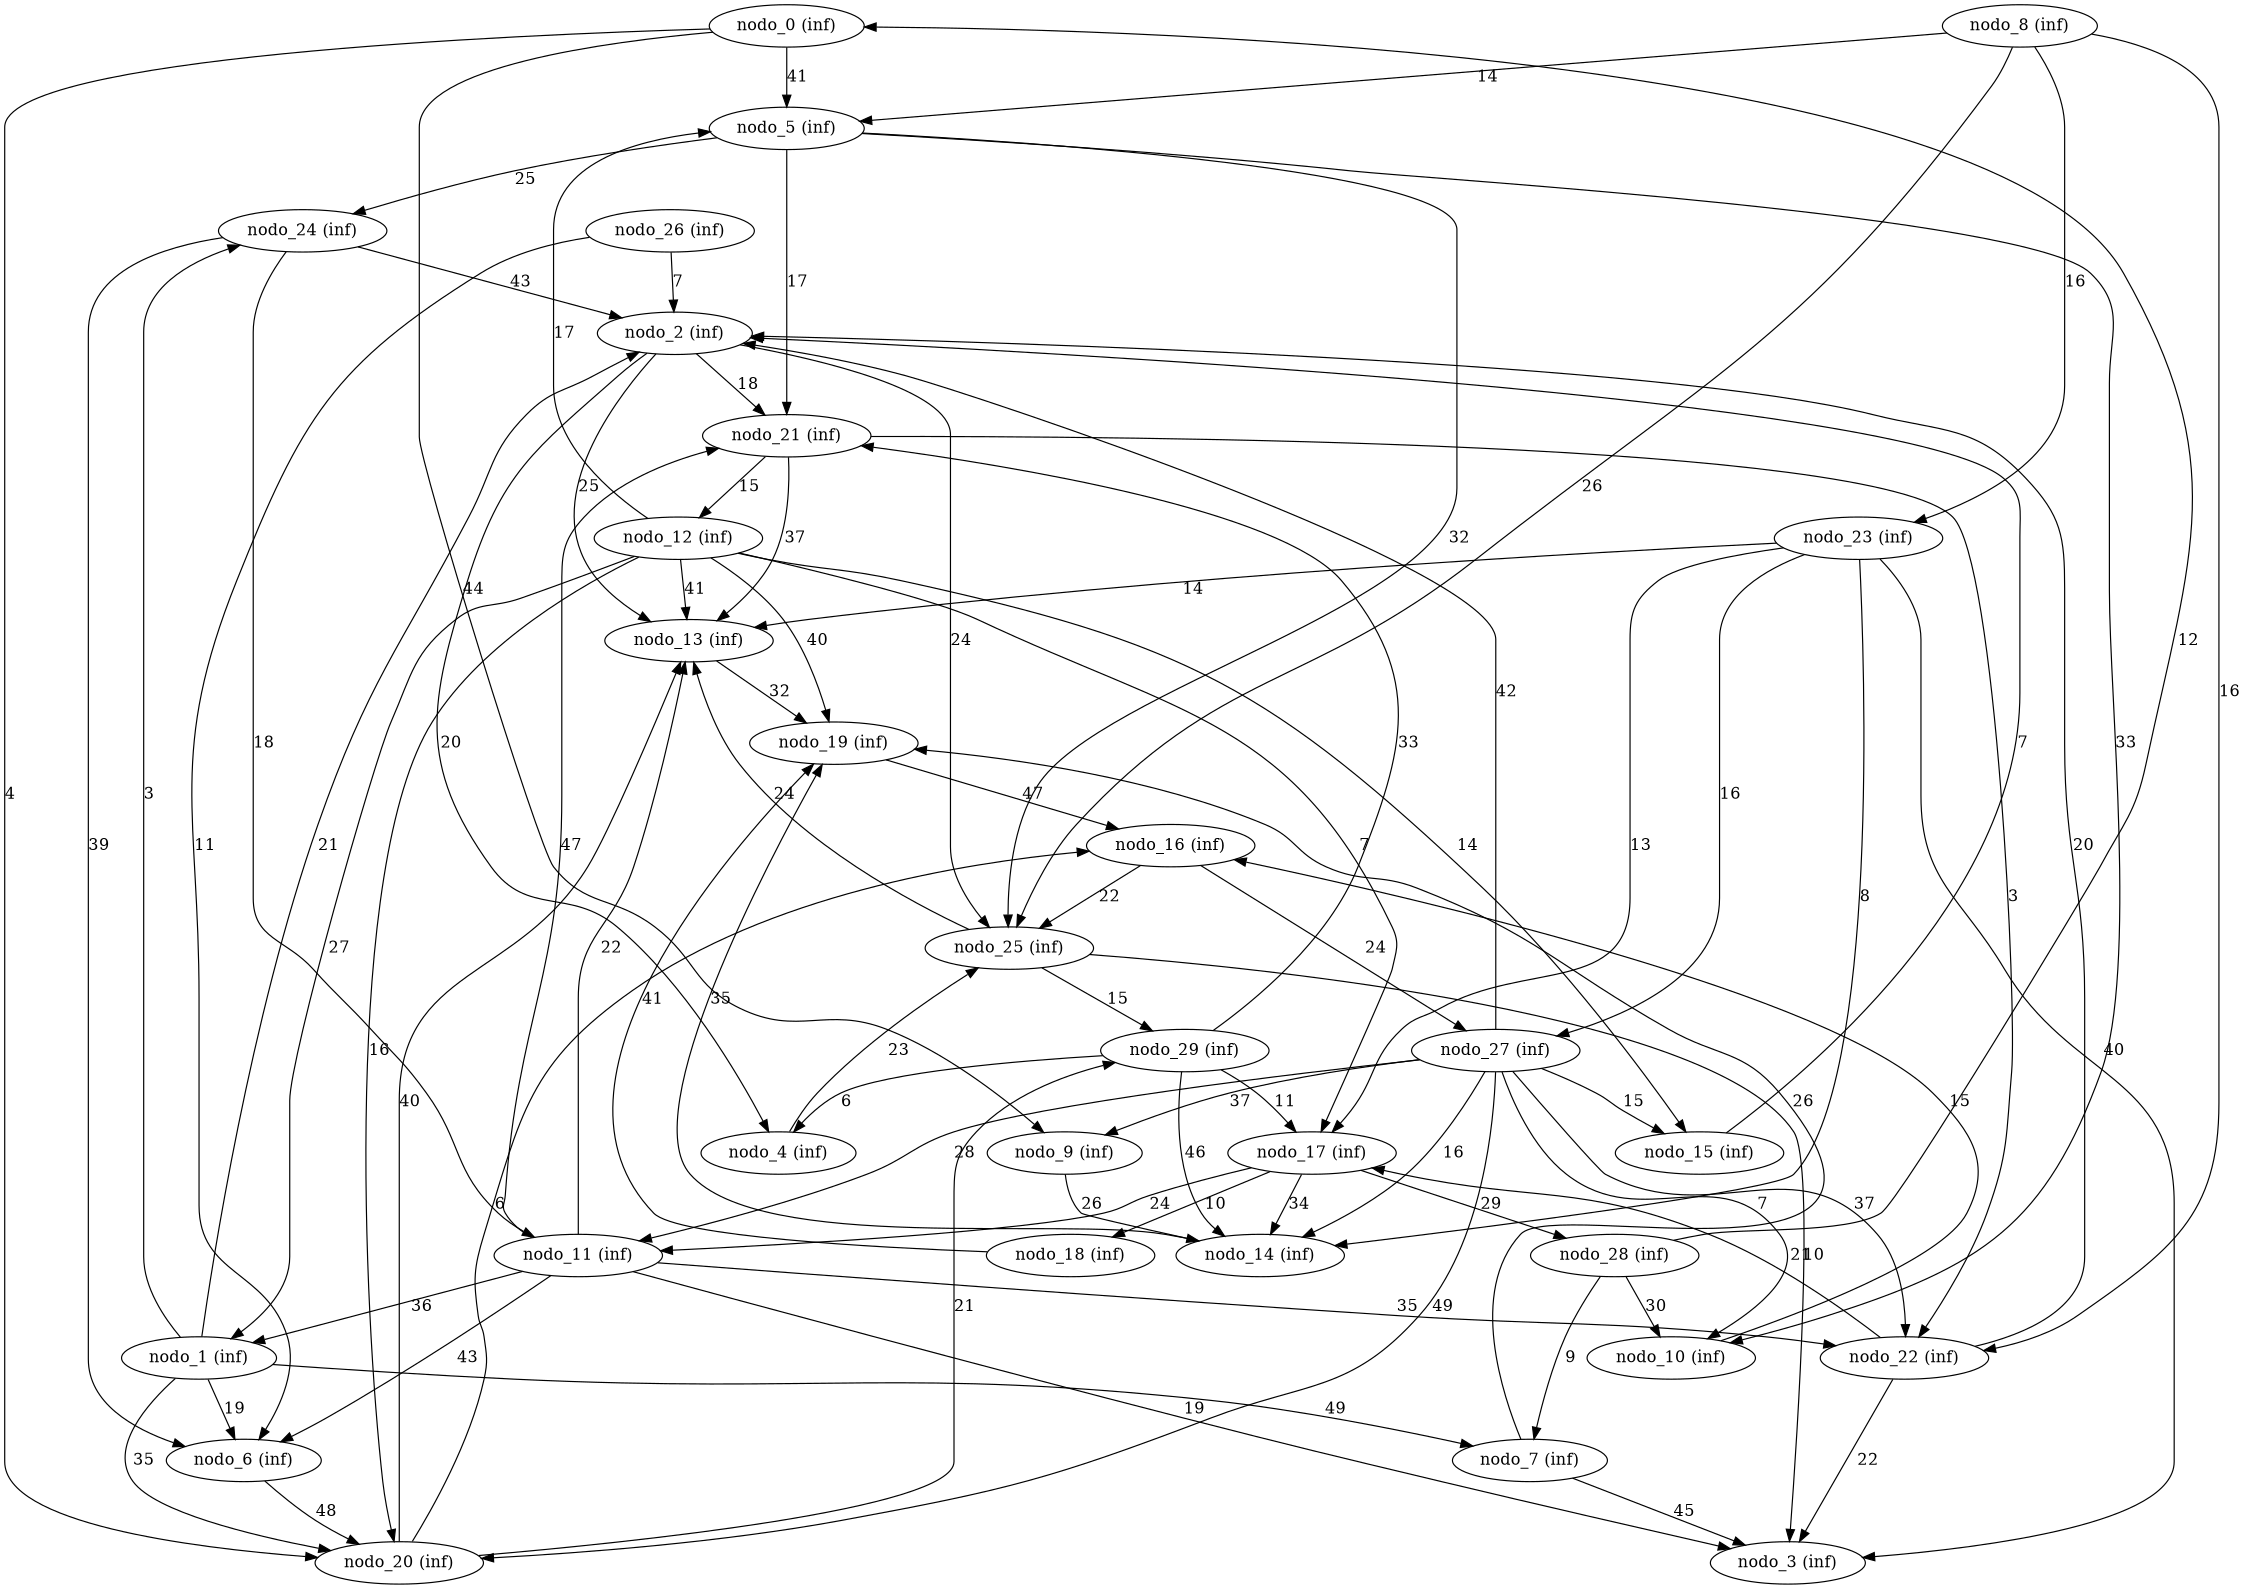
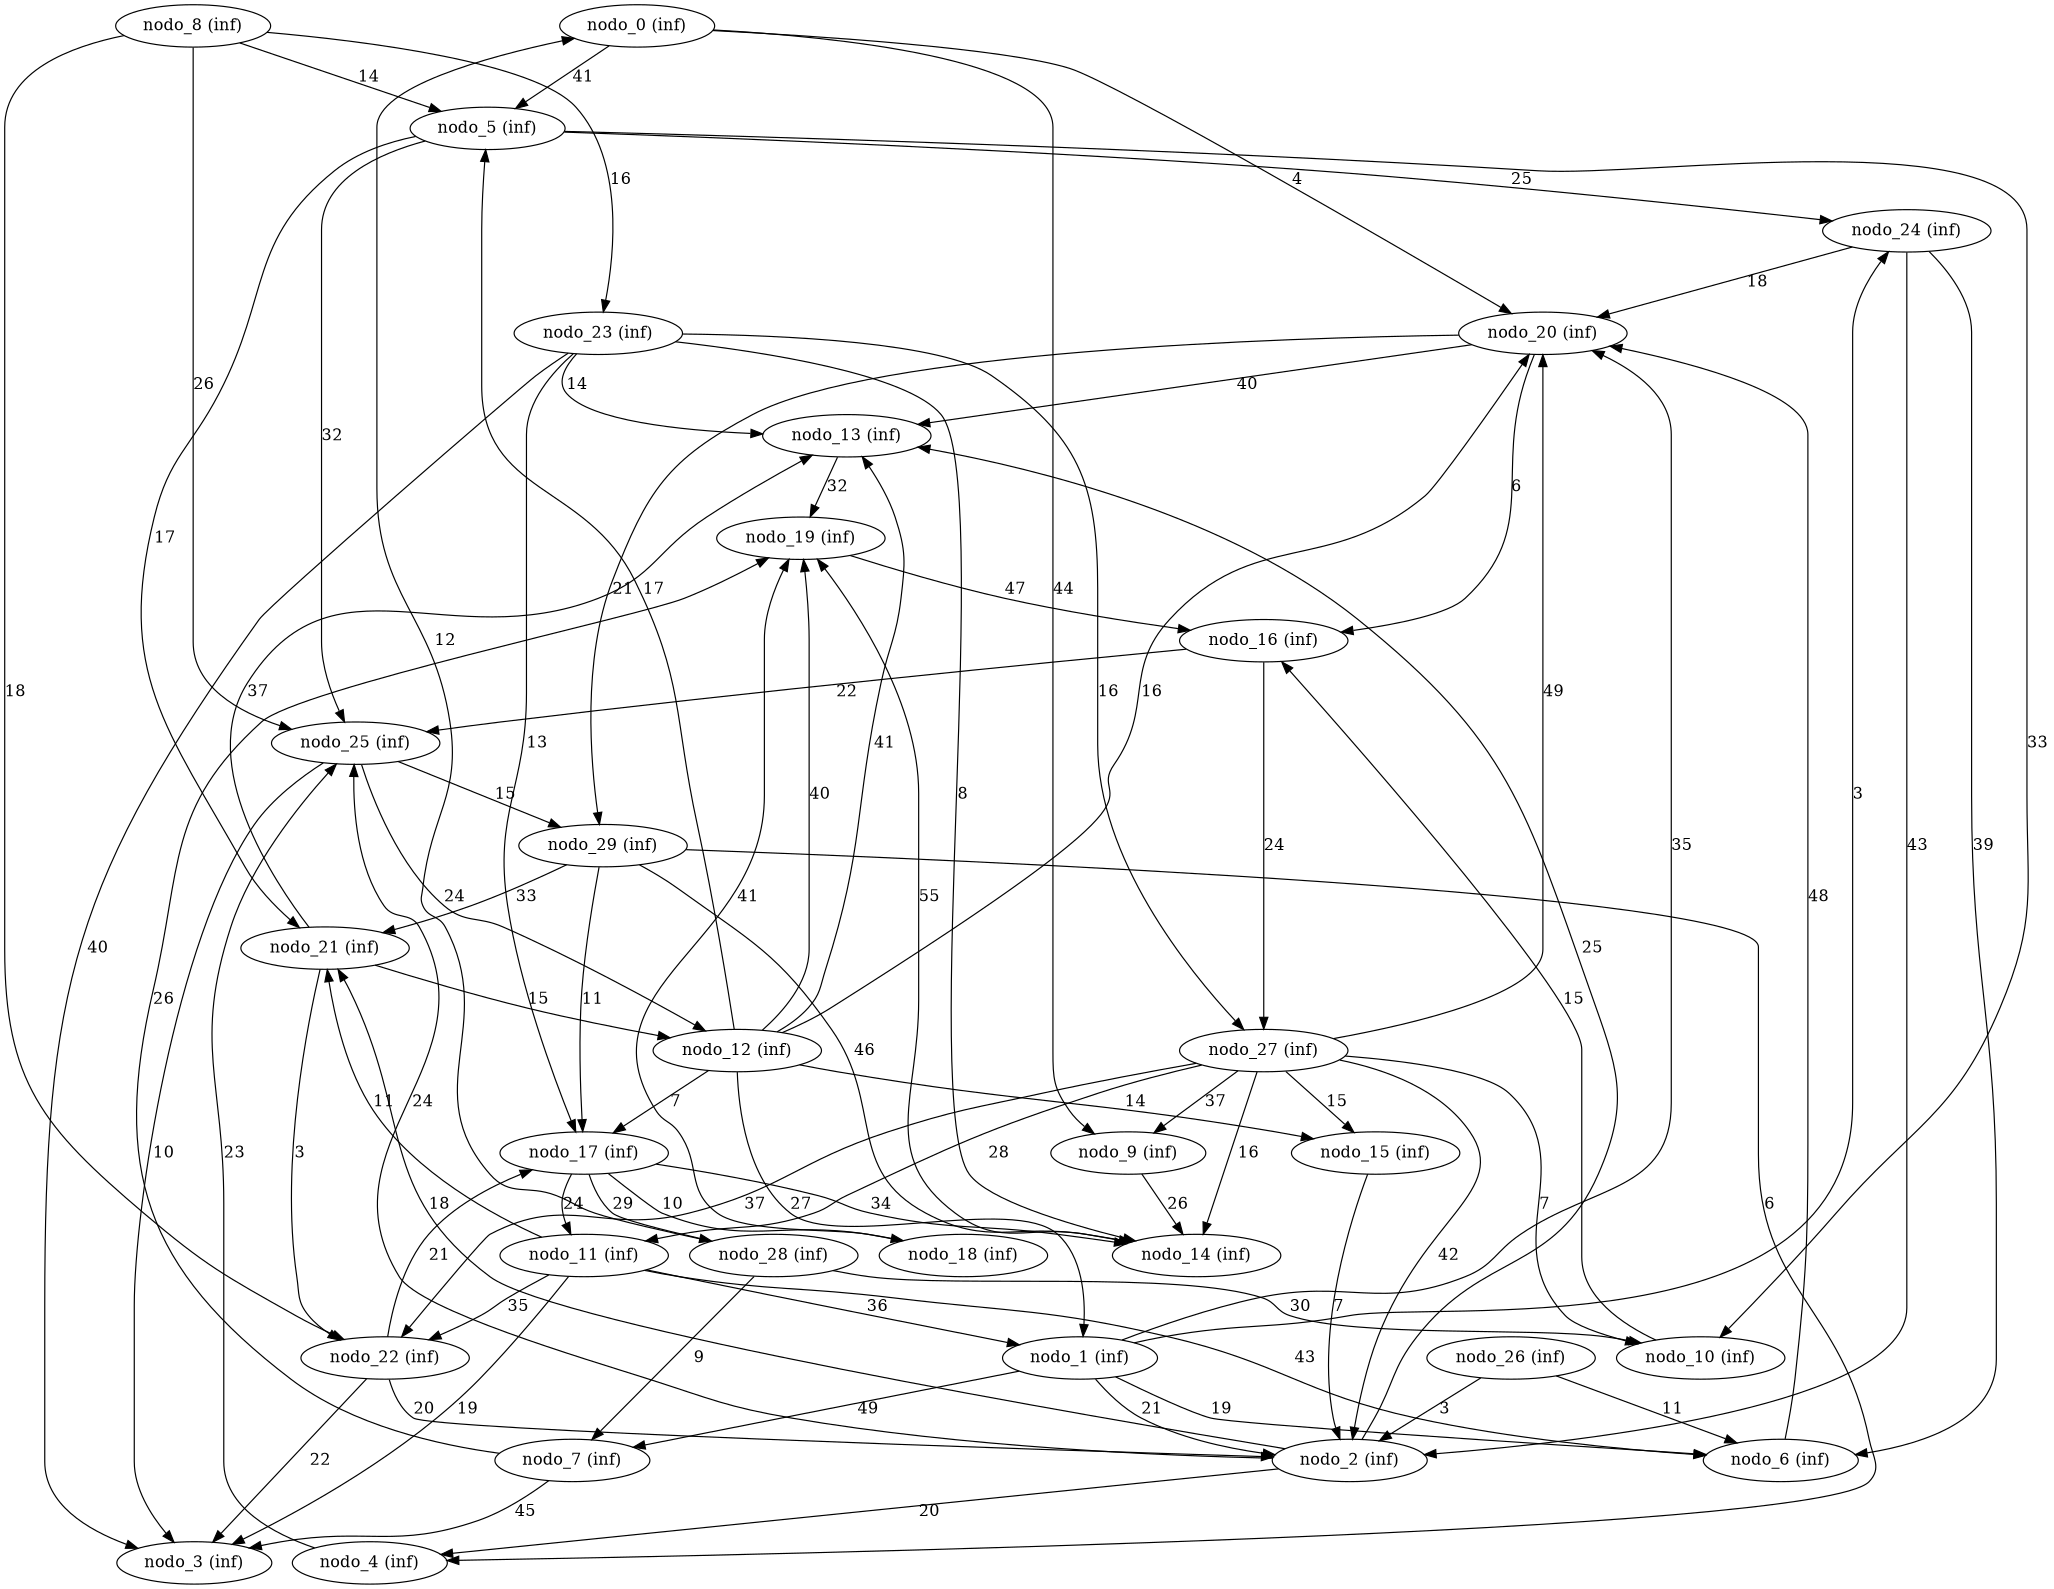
(678, 282) -> (1445, 1409)
(2230, 692) -> (16, 692)
(253, 790) -> (1731, 280)
(805, 829) -> (497, 925)
(572, 846) -> (385, 1102)
(590, 946) -> none
(721, 999) -> (930, 897)
